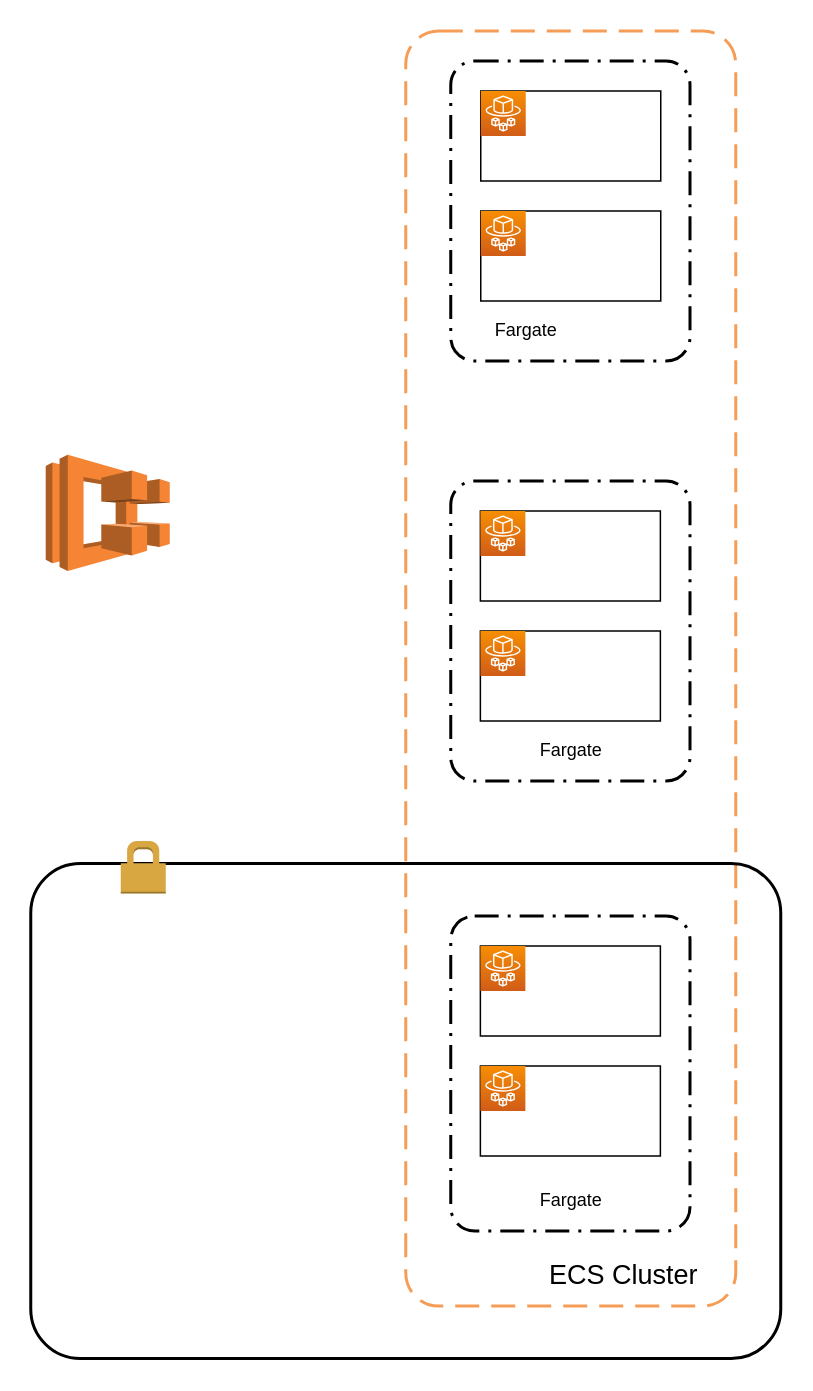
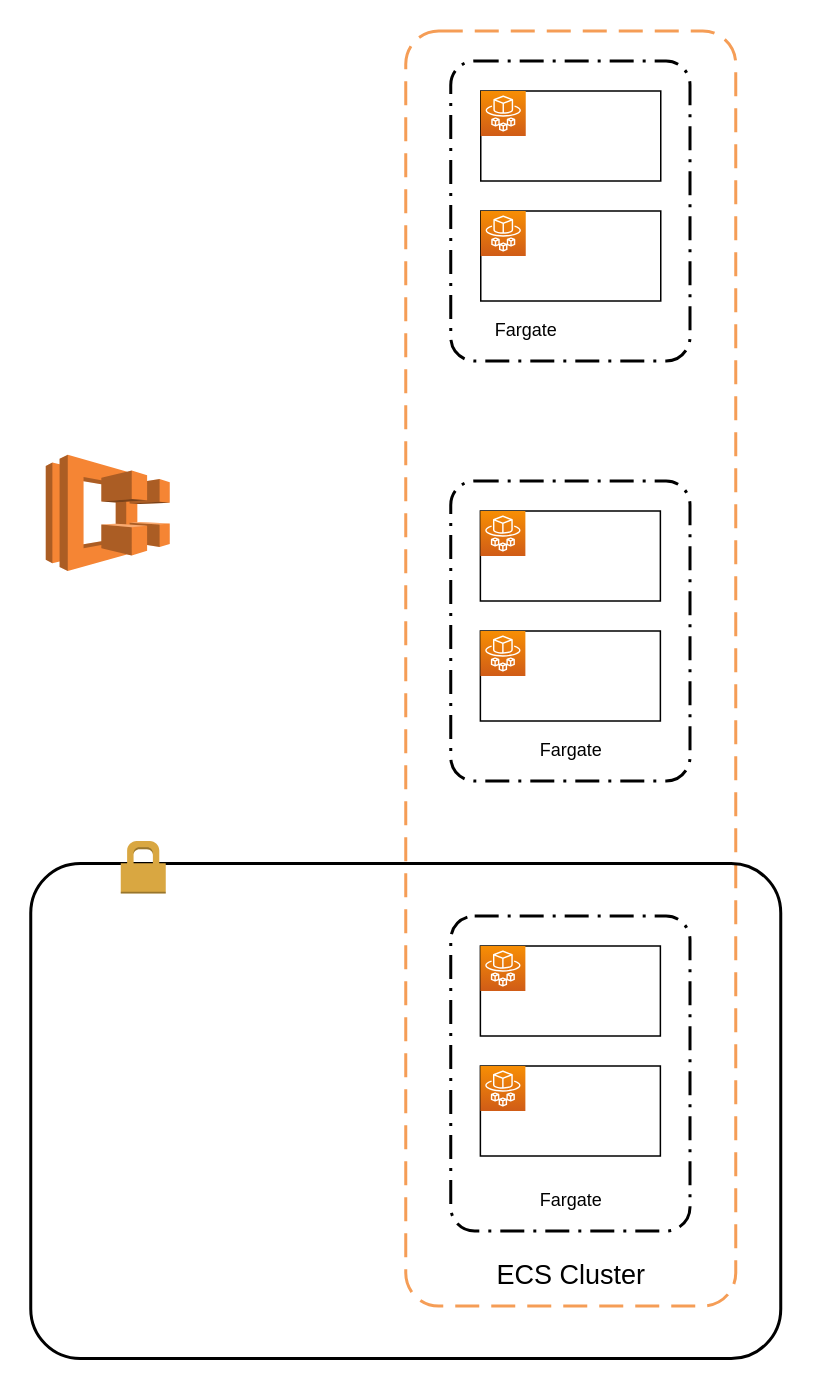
(623, 1276) -> (570, 1276)
